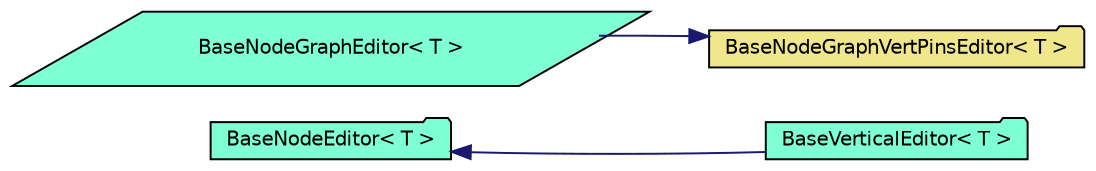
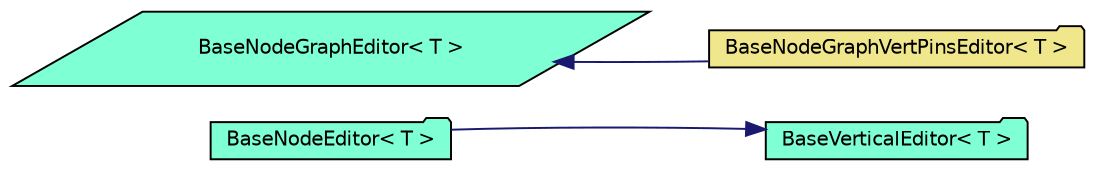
(644, 36) -> (642, 62)
(618, 154) -> (599, 128)
